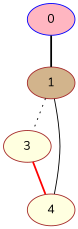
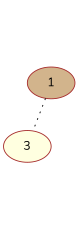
(51, 19) -> none
(51, 210) -> none
